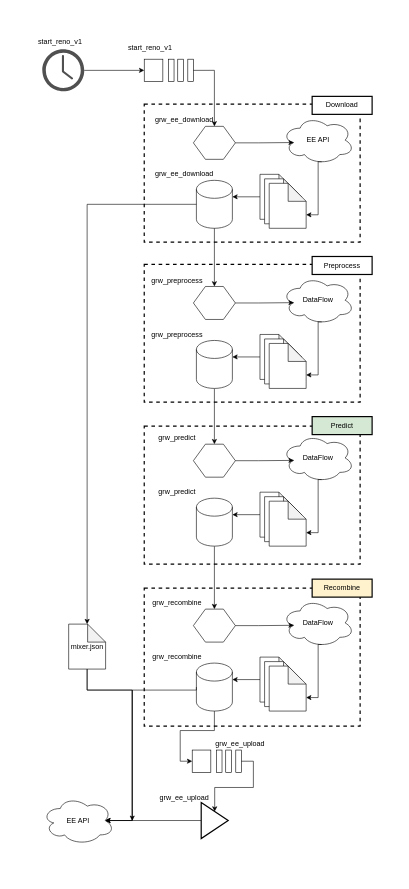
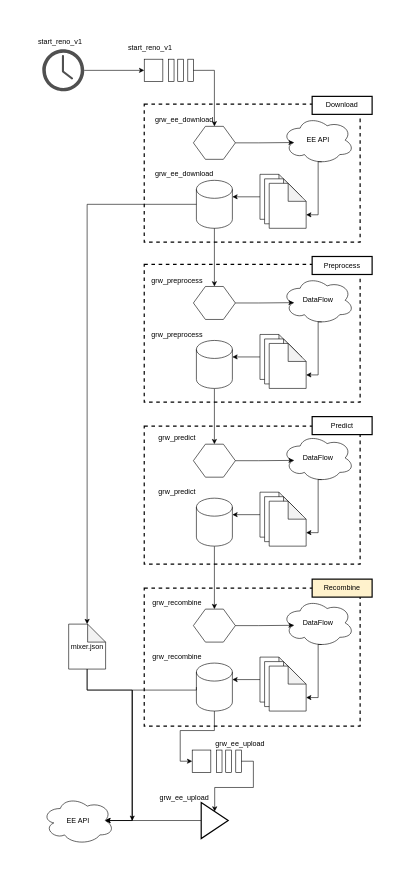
(342, 426) -> (342, 426)
